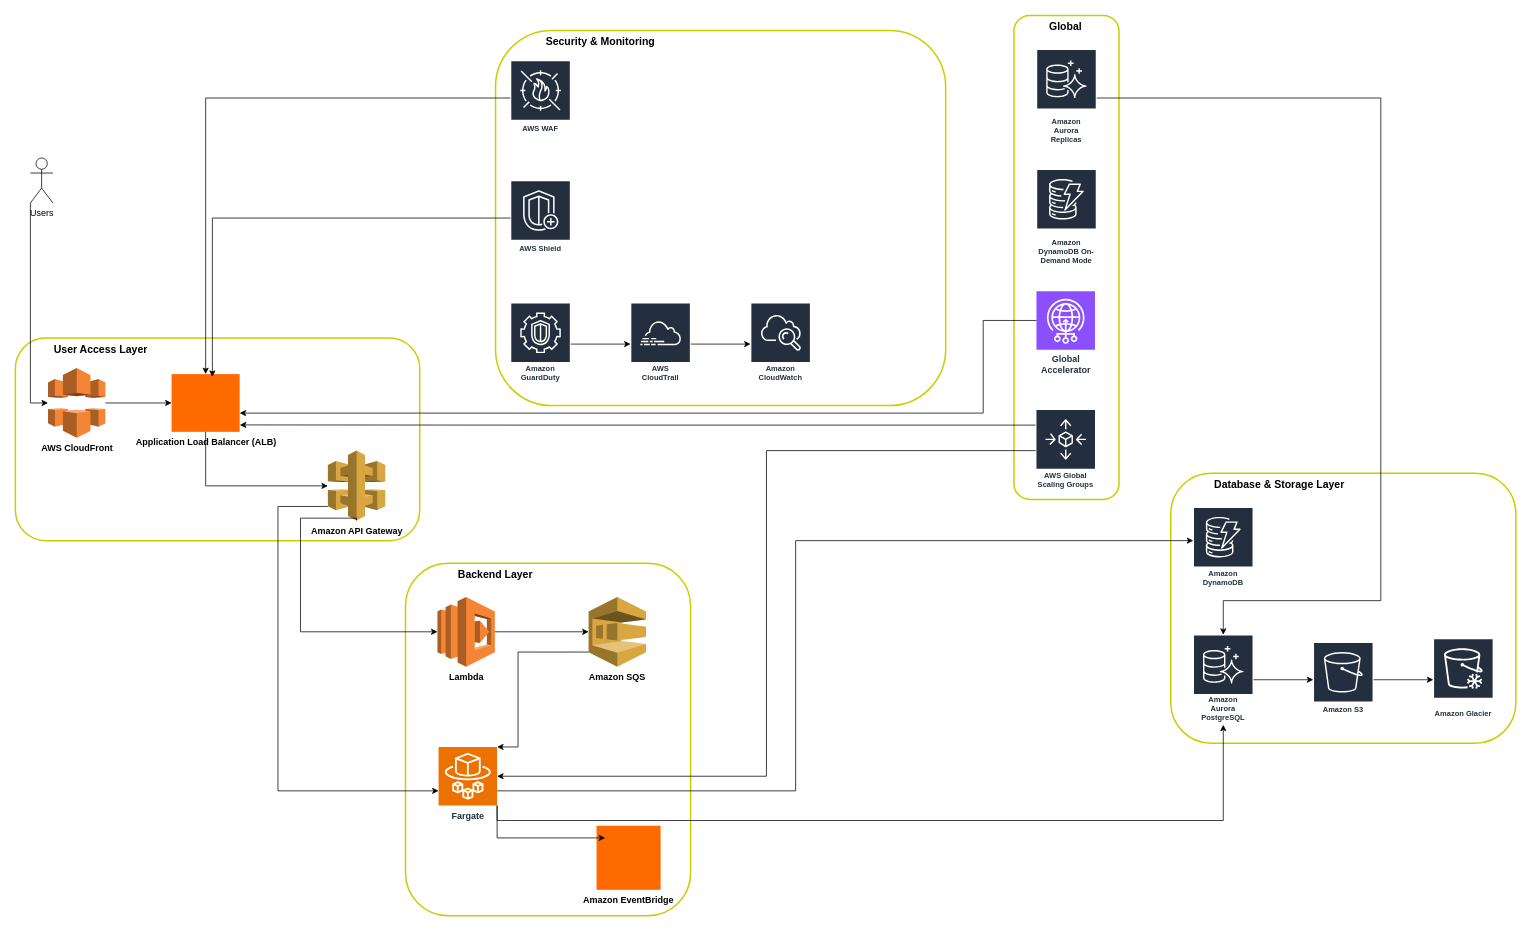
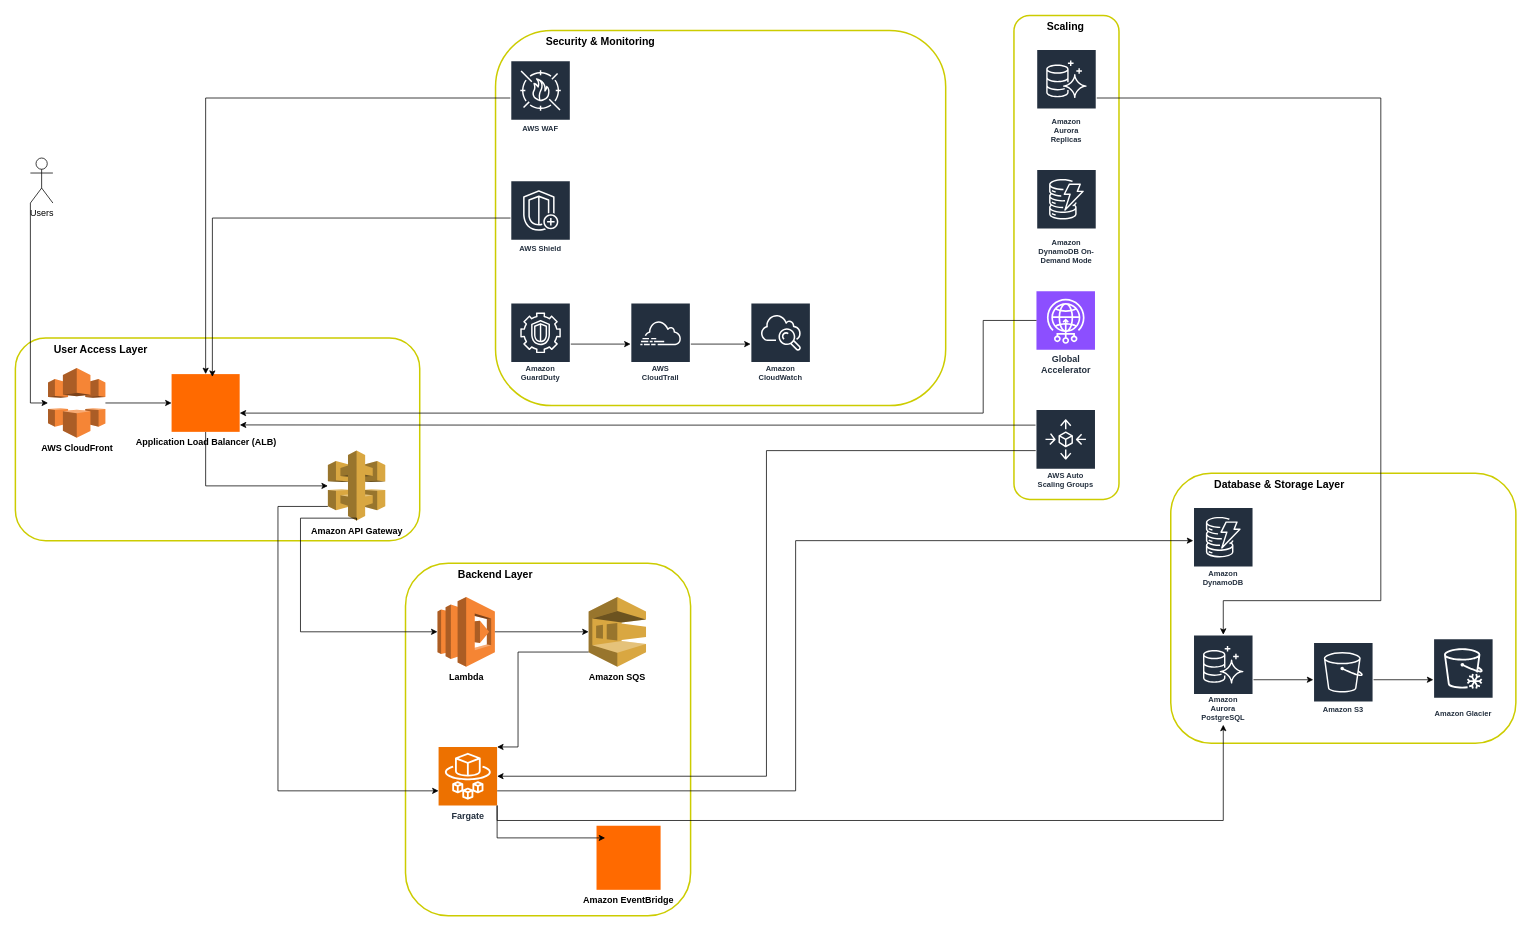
(1065, 27) -> (1065, 27)
(1065, 480) -> (1065, 480)
